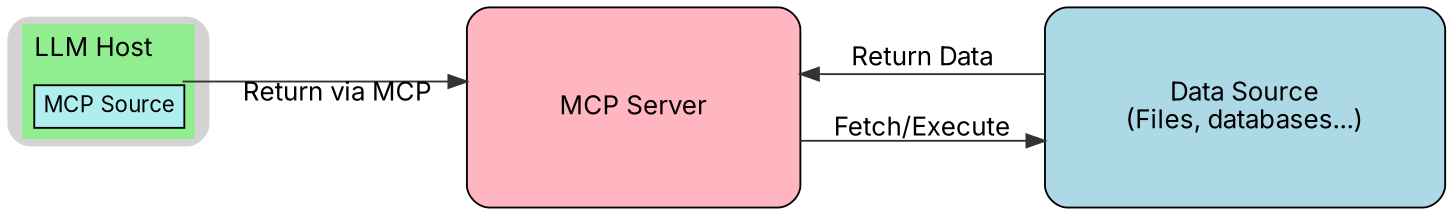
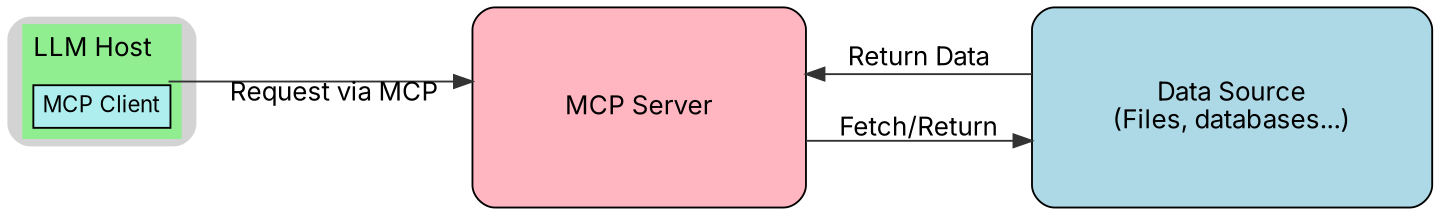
(338, 94) -> (334, 94)
(109, 106) -> (102, 106)
(923, 129) -> (919, 129)
